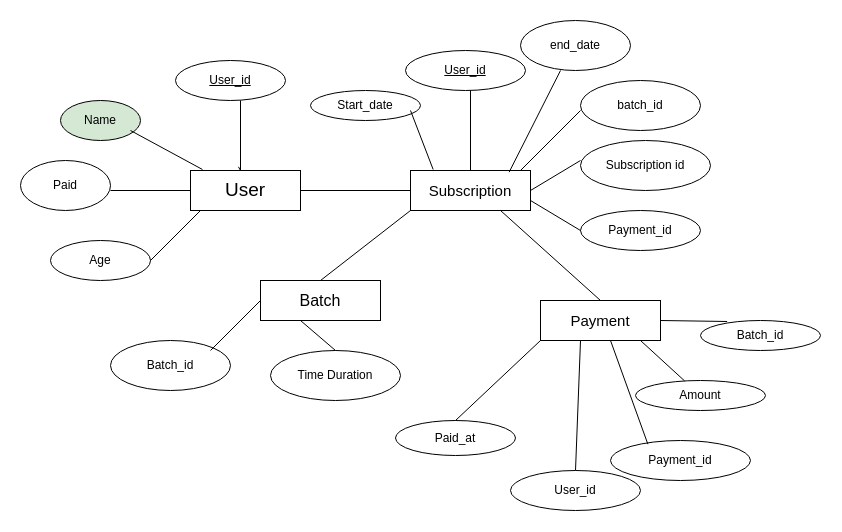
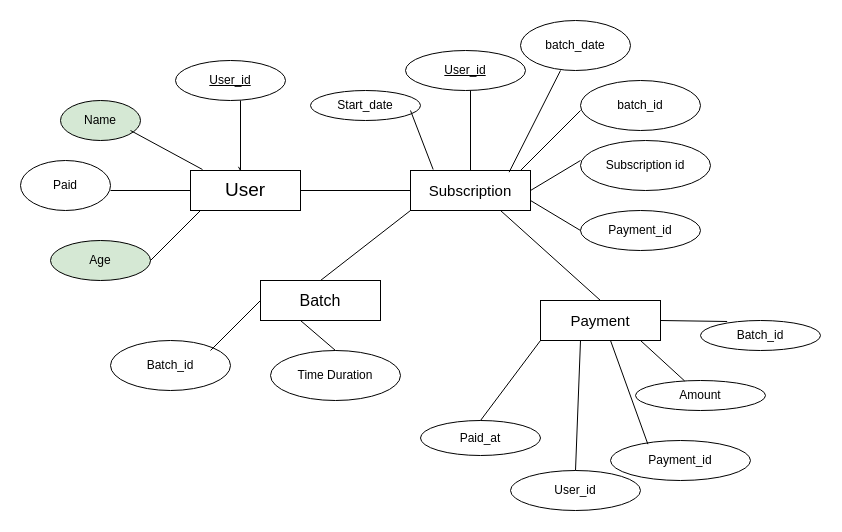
(576, 46) -> (576, 46)
(101, 261) -> (101, 261)
(456, 438) -> (481, 438)
